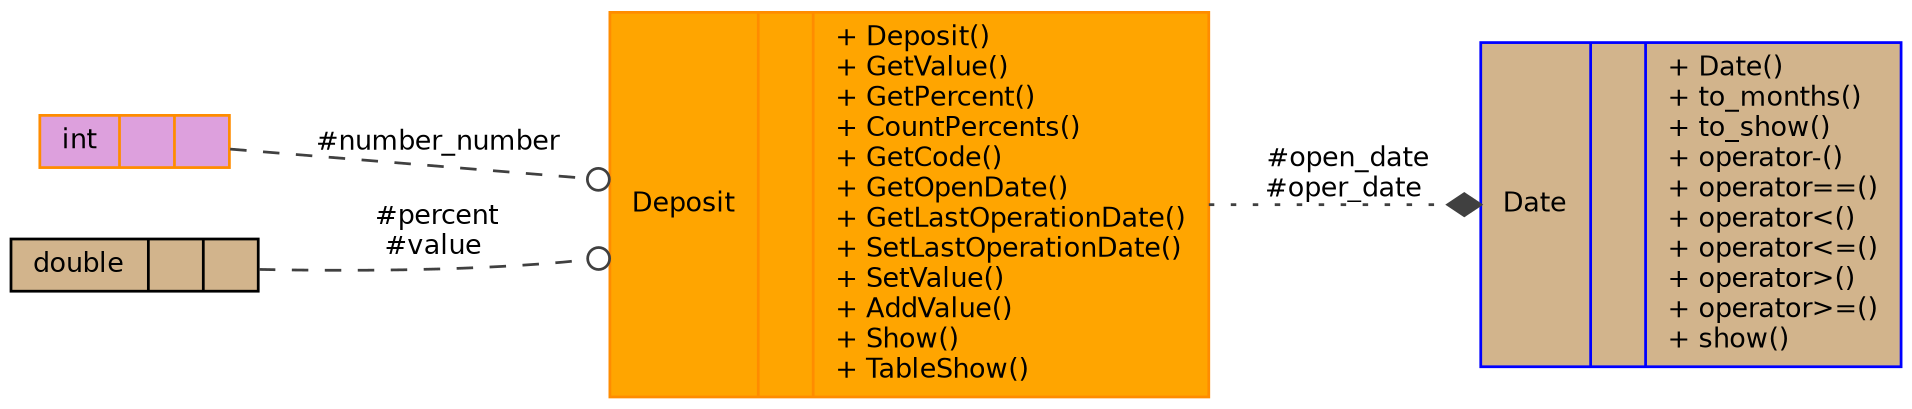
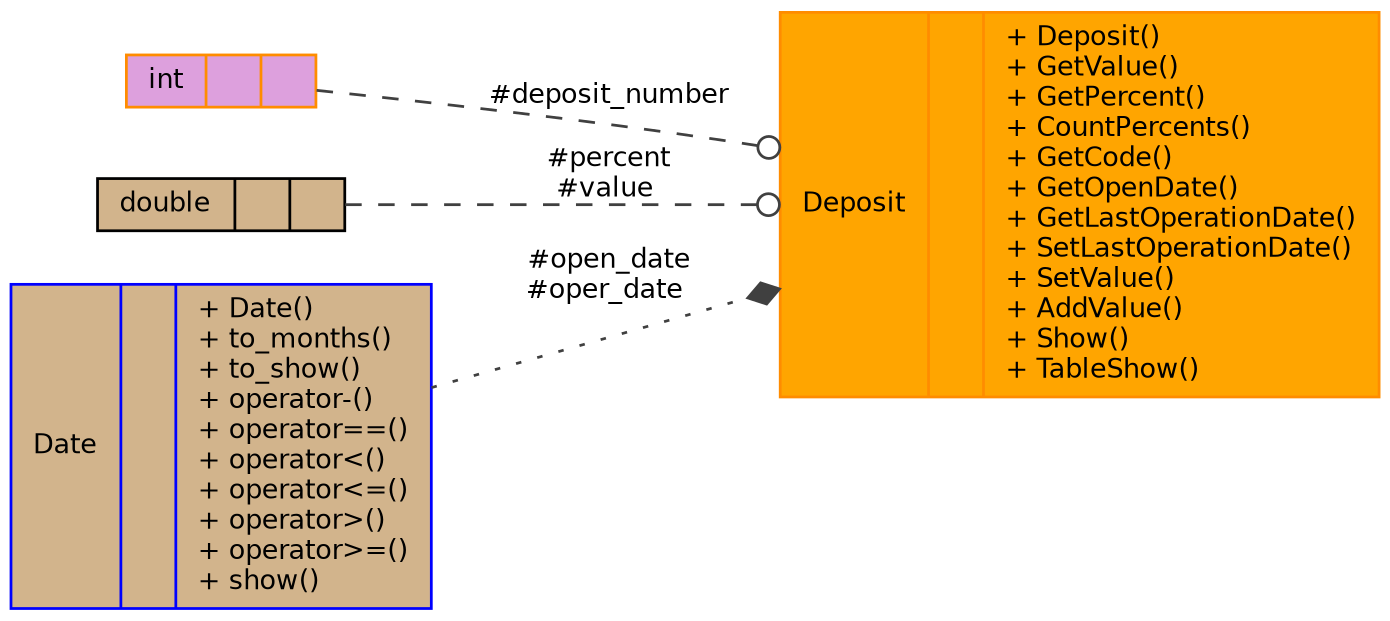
(434, 143) -> (606, 96)
(1328, 205) -> (589, 343)
